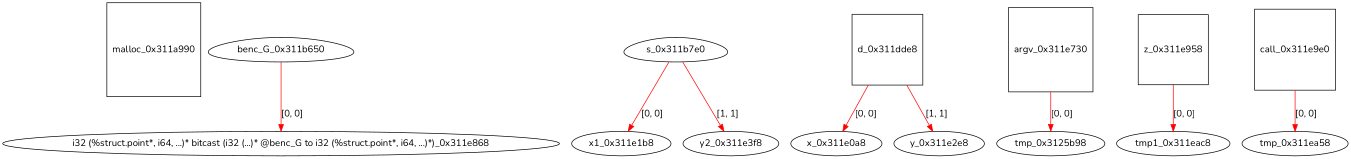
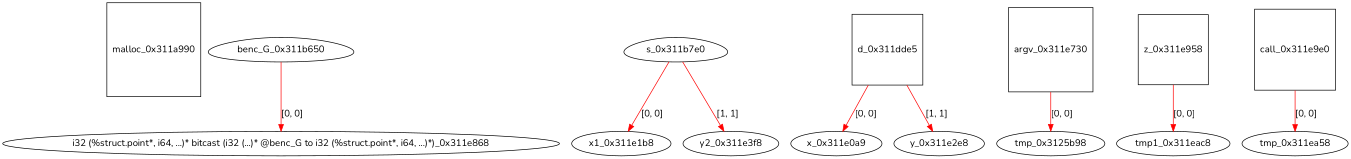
(887, 50) -> (887, 50)
(836, 144) -> (836, 144)
